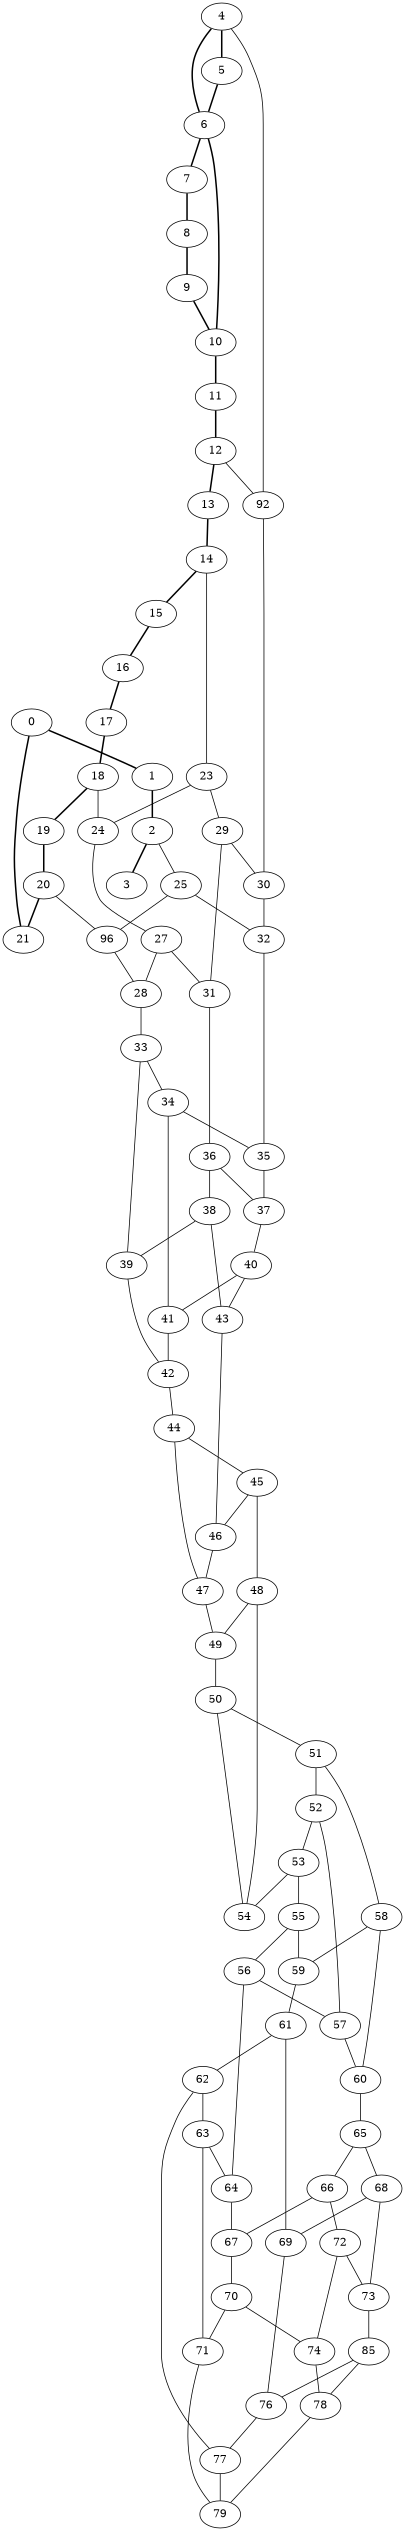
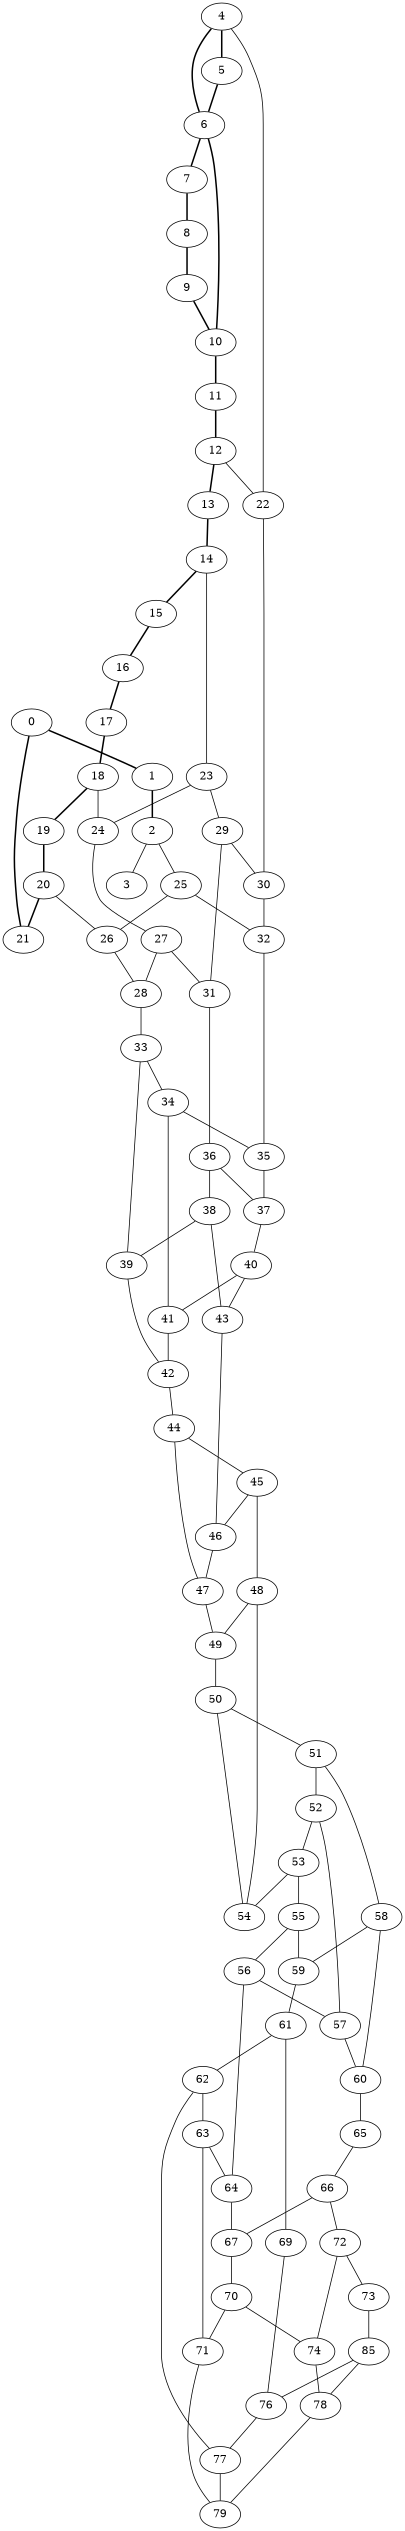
(263, 505) -> (263, 505)
(140, 858) -> (140, 858)
(107, 940) -> (107, 940)
(382, 2189) -> none
